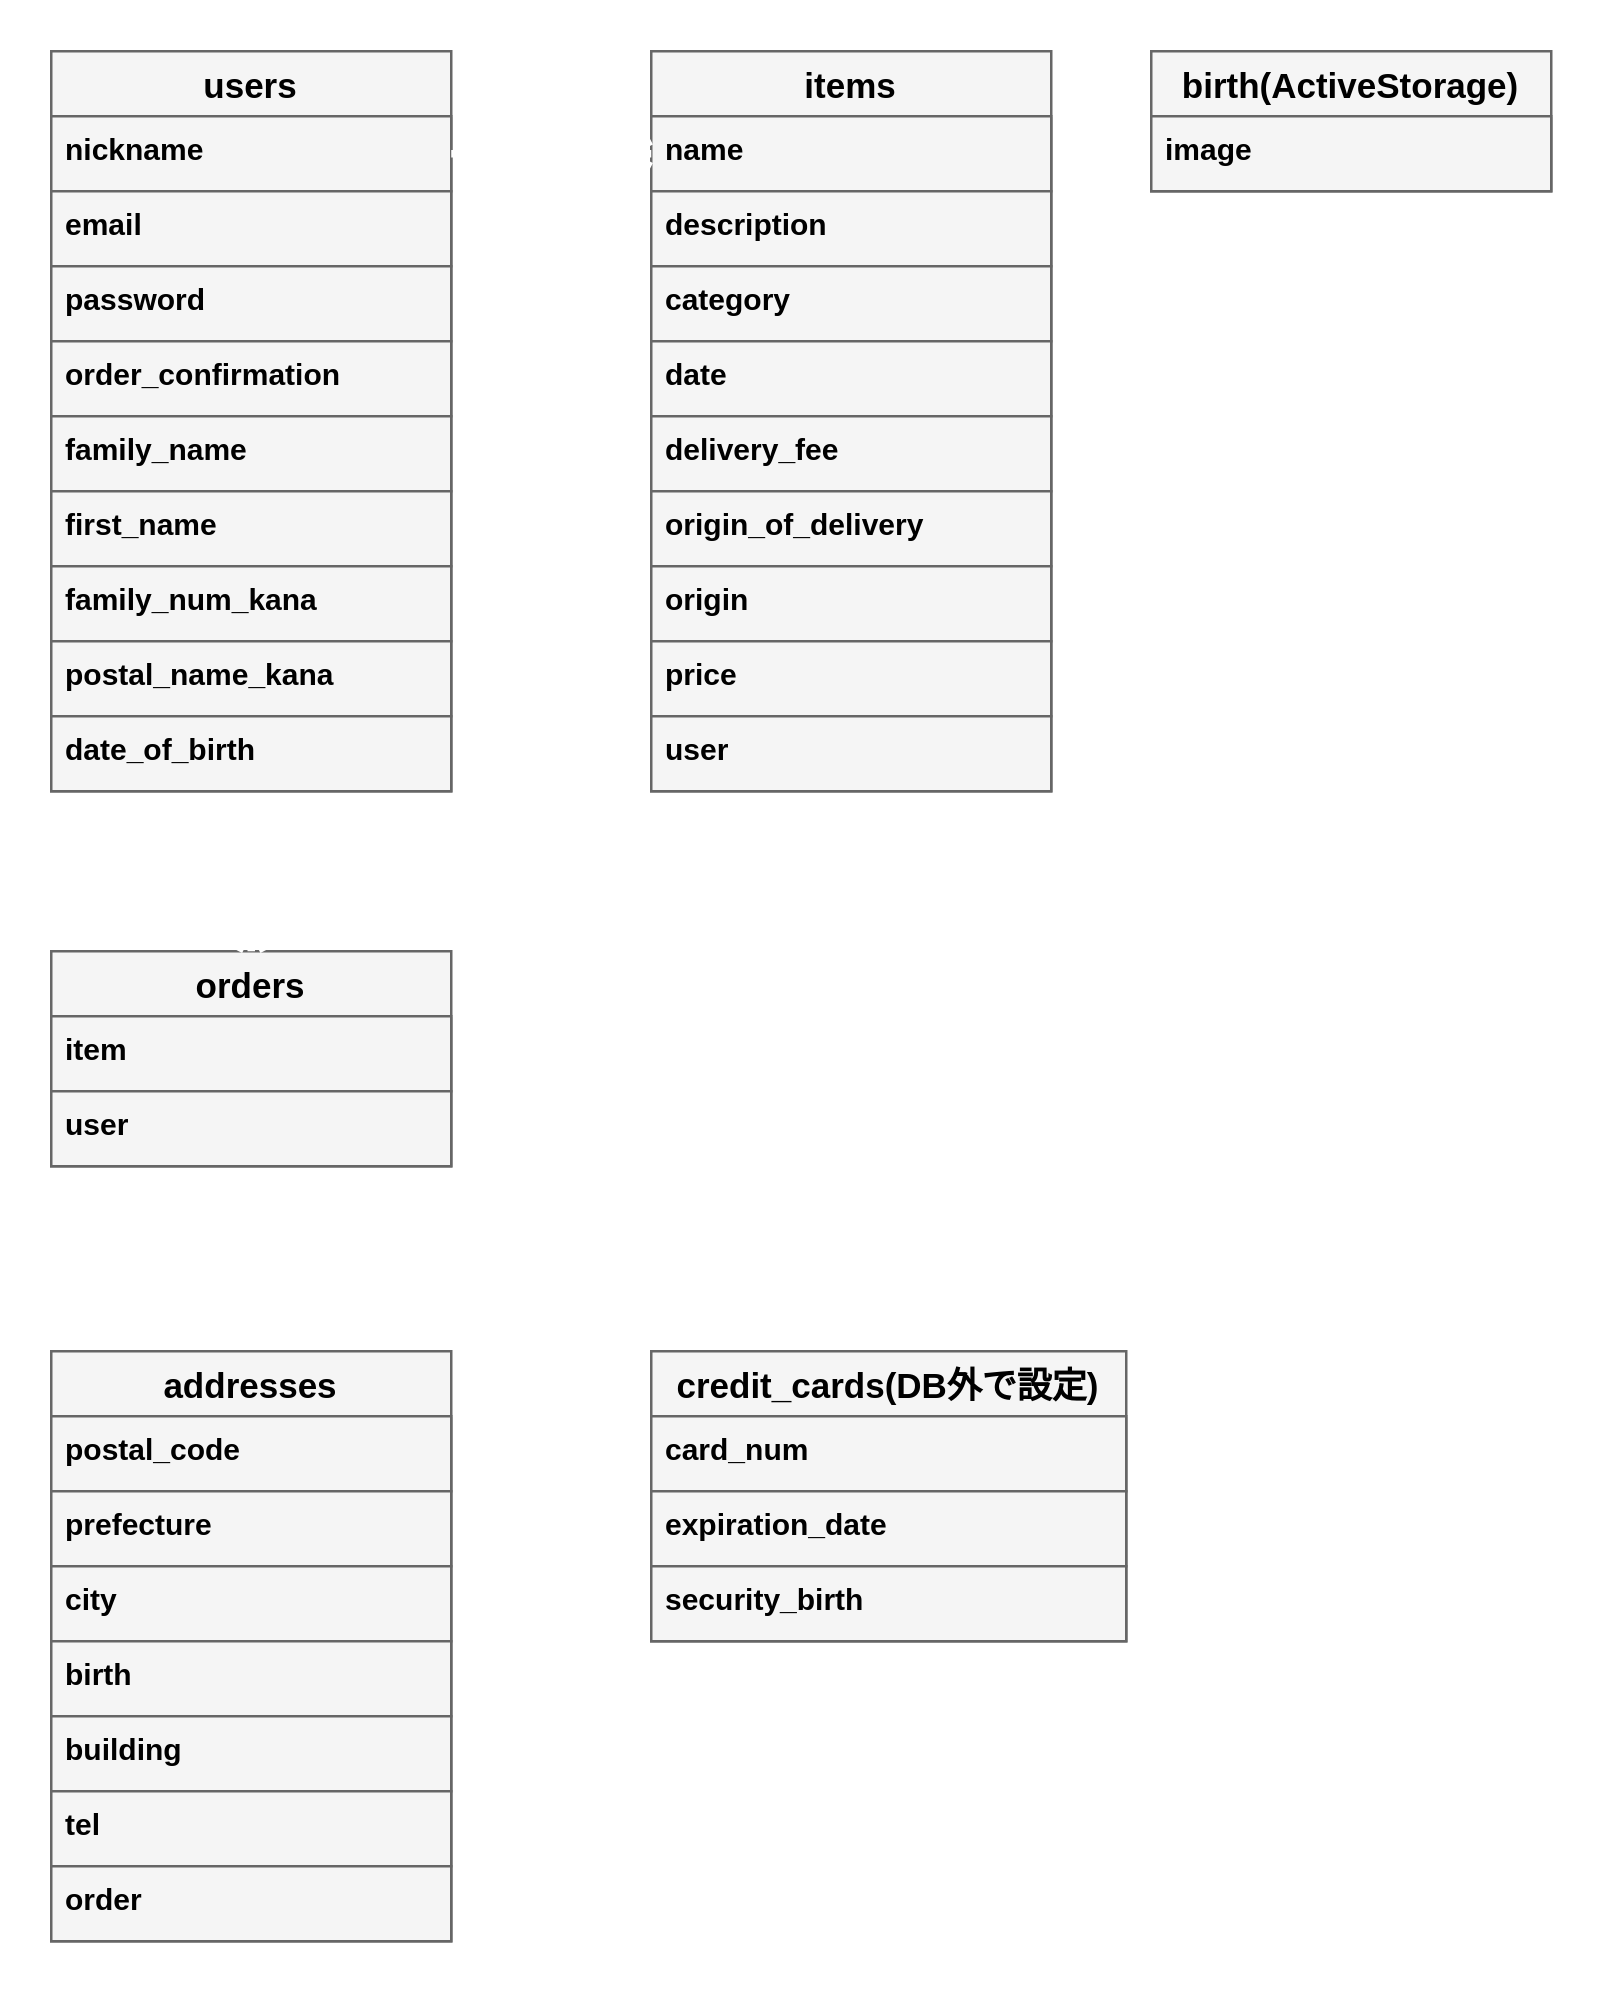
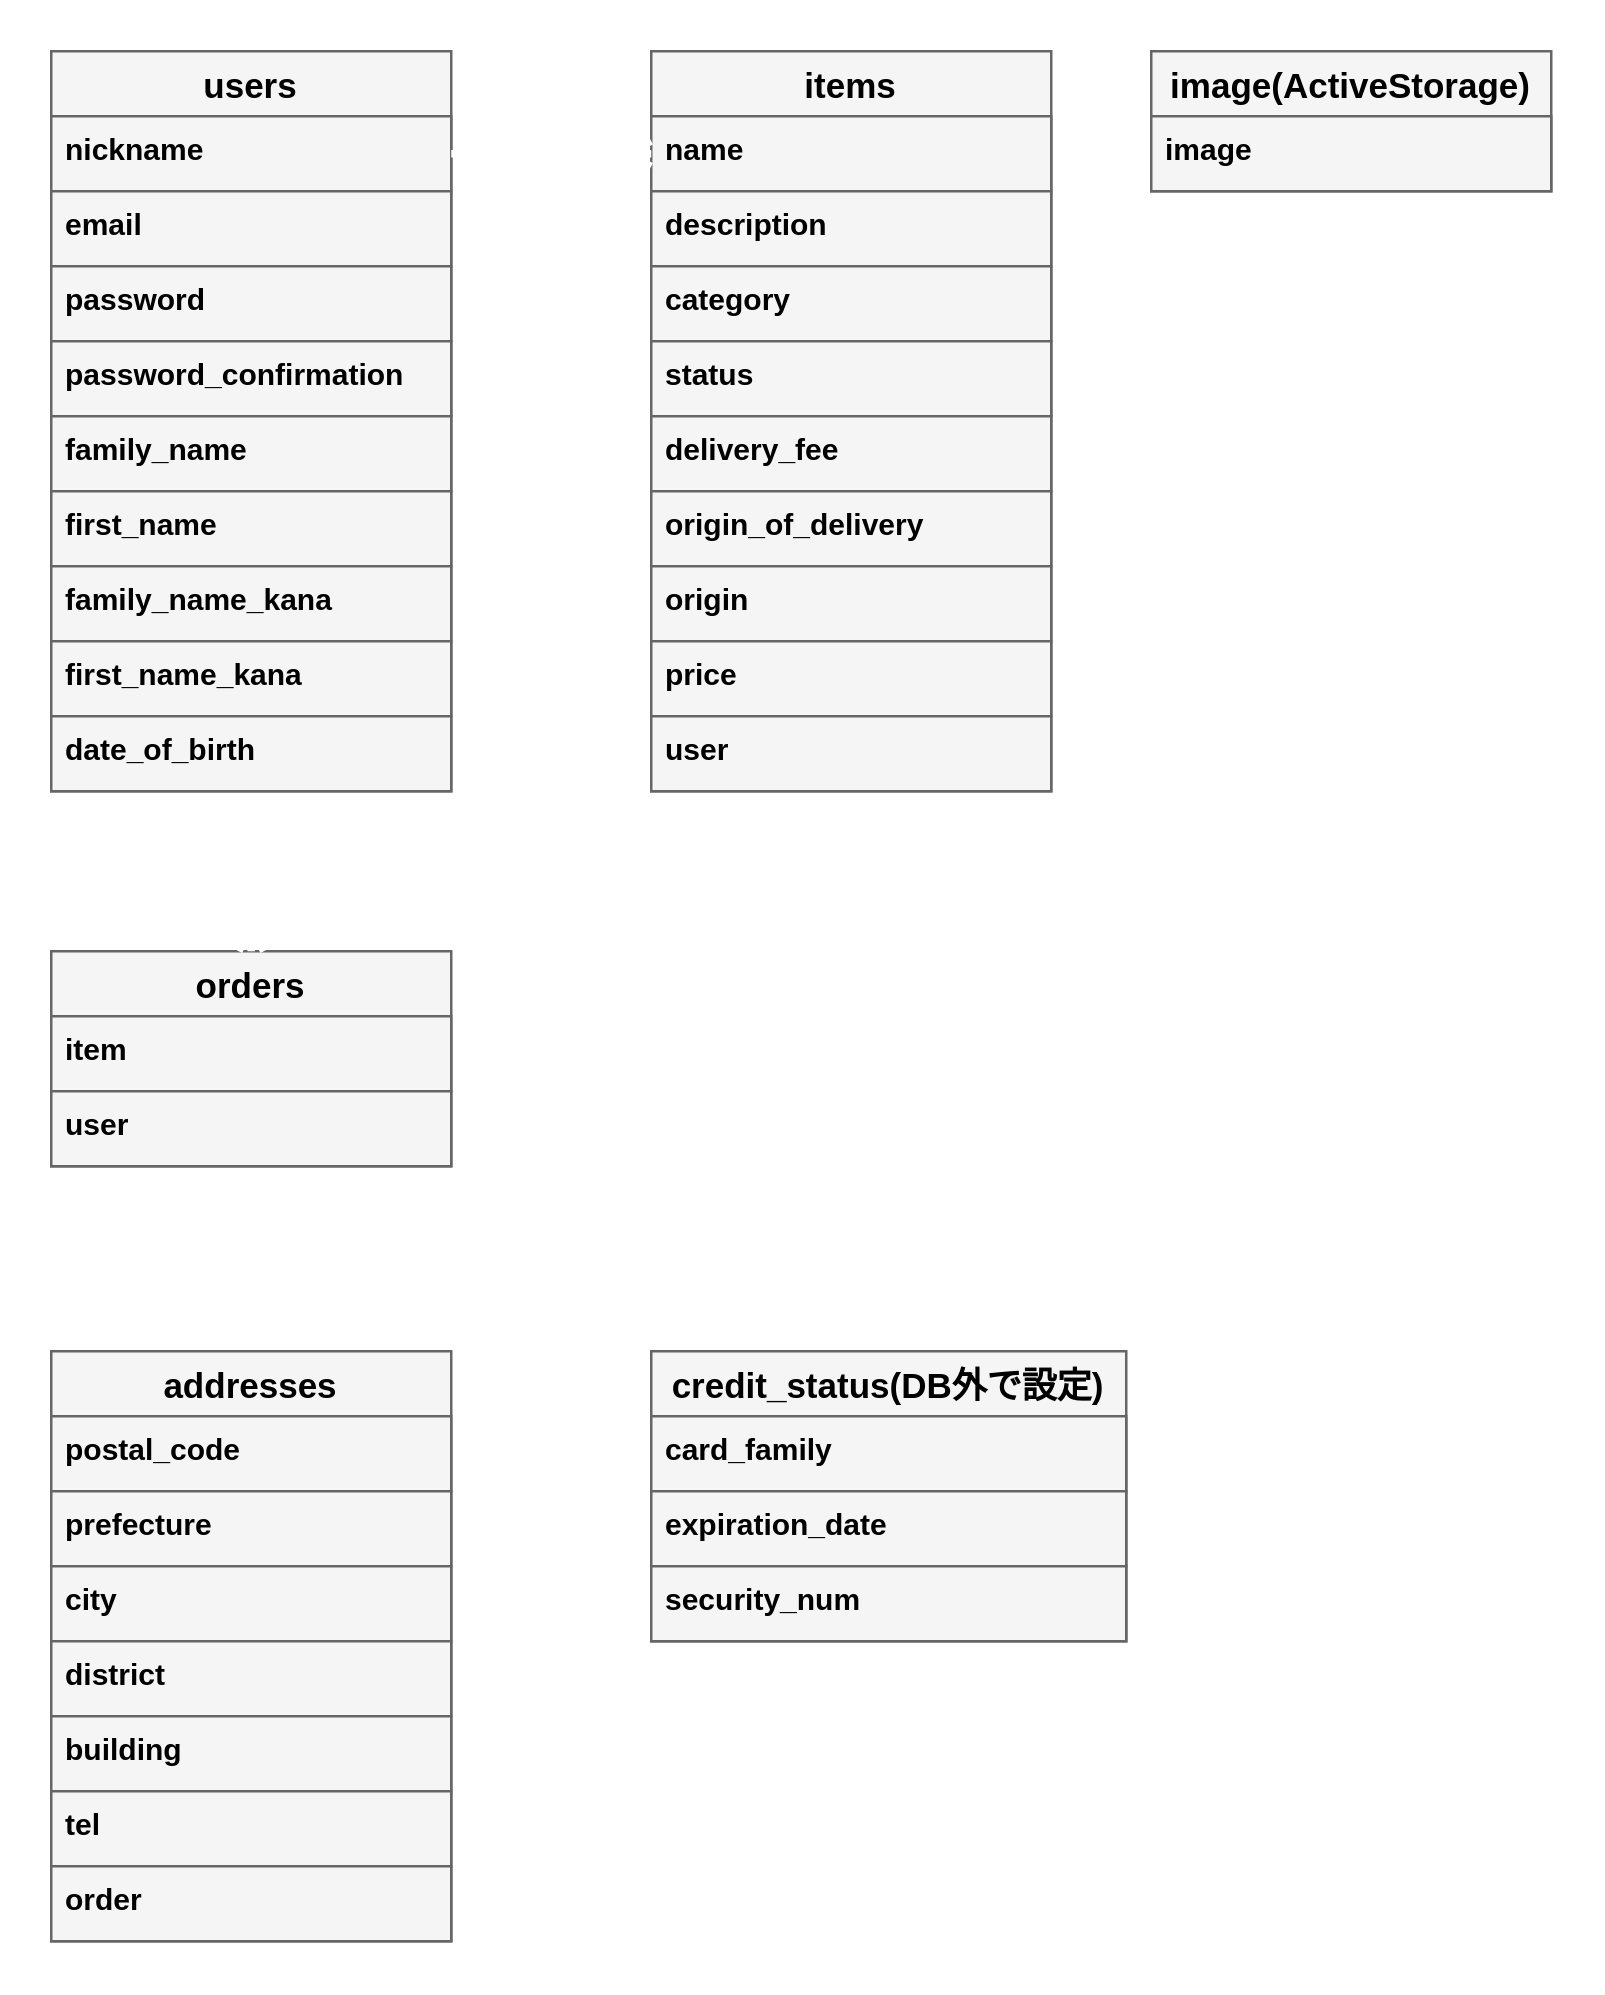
(1350, 86) -> (1350, 86)
(208, 375) -> (234, 375)
(699, 375) -> (715, 375)
(183, 600) -> (192, 600)
(196, 675) -> (187, 675)
(888, 1386) -> (888, 1386)
(732, 1450) -> (750, 1450)
(775, 1600) -> (762, 1600)
(103, 1675) -> (124, 1675)
